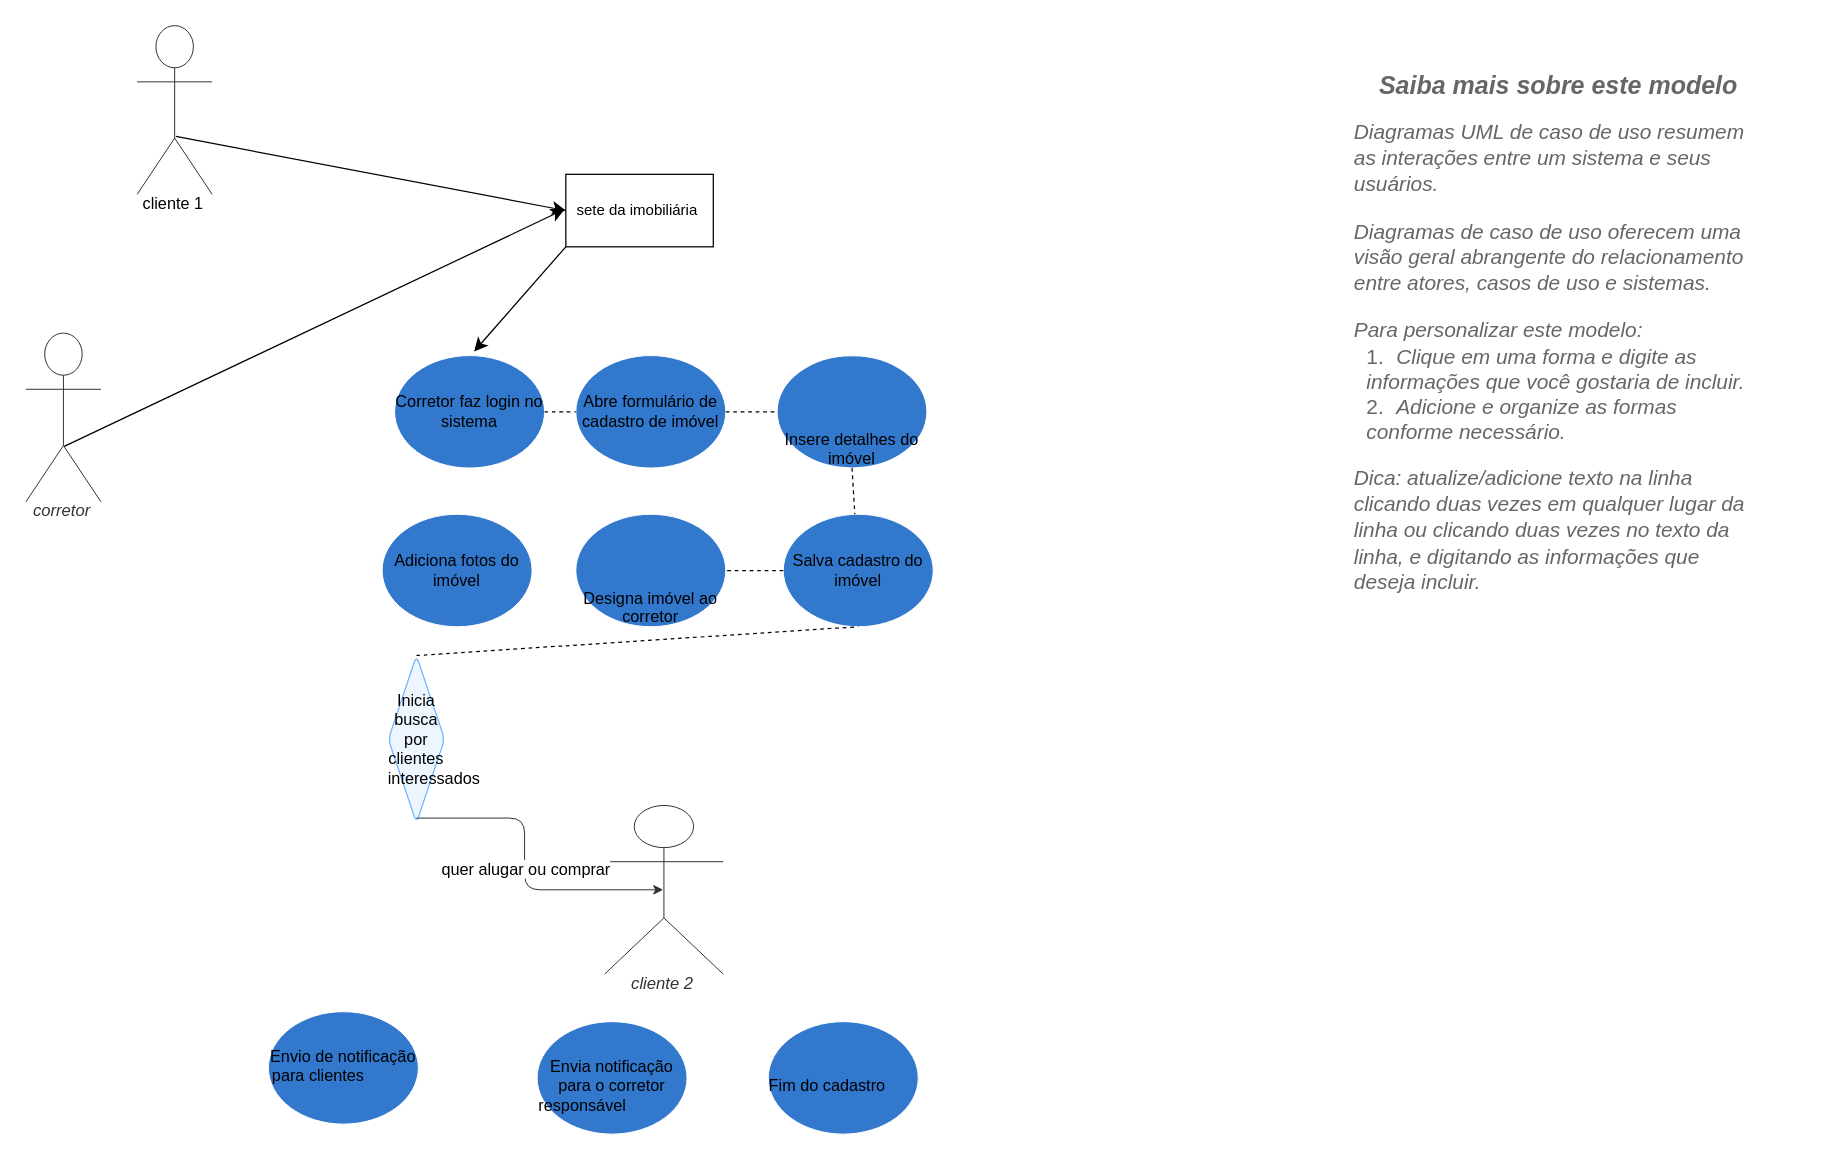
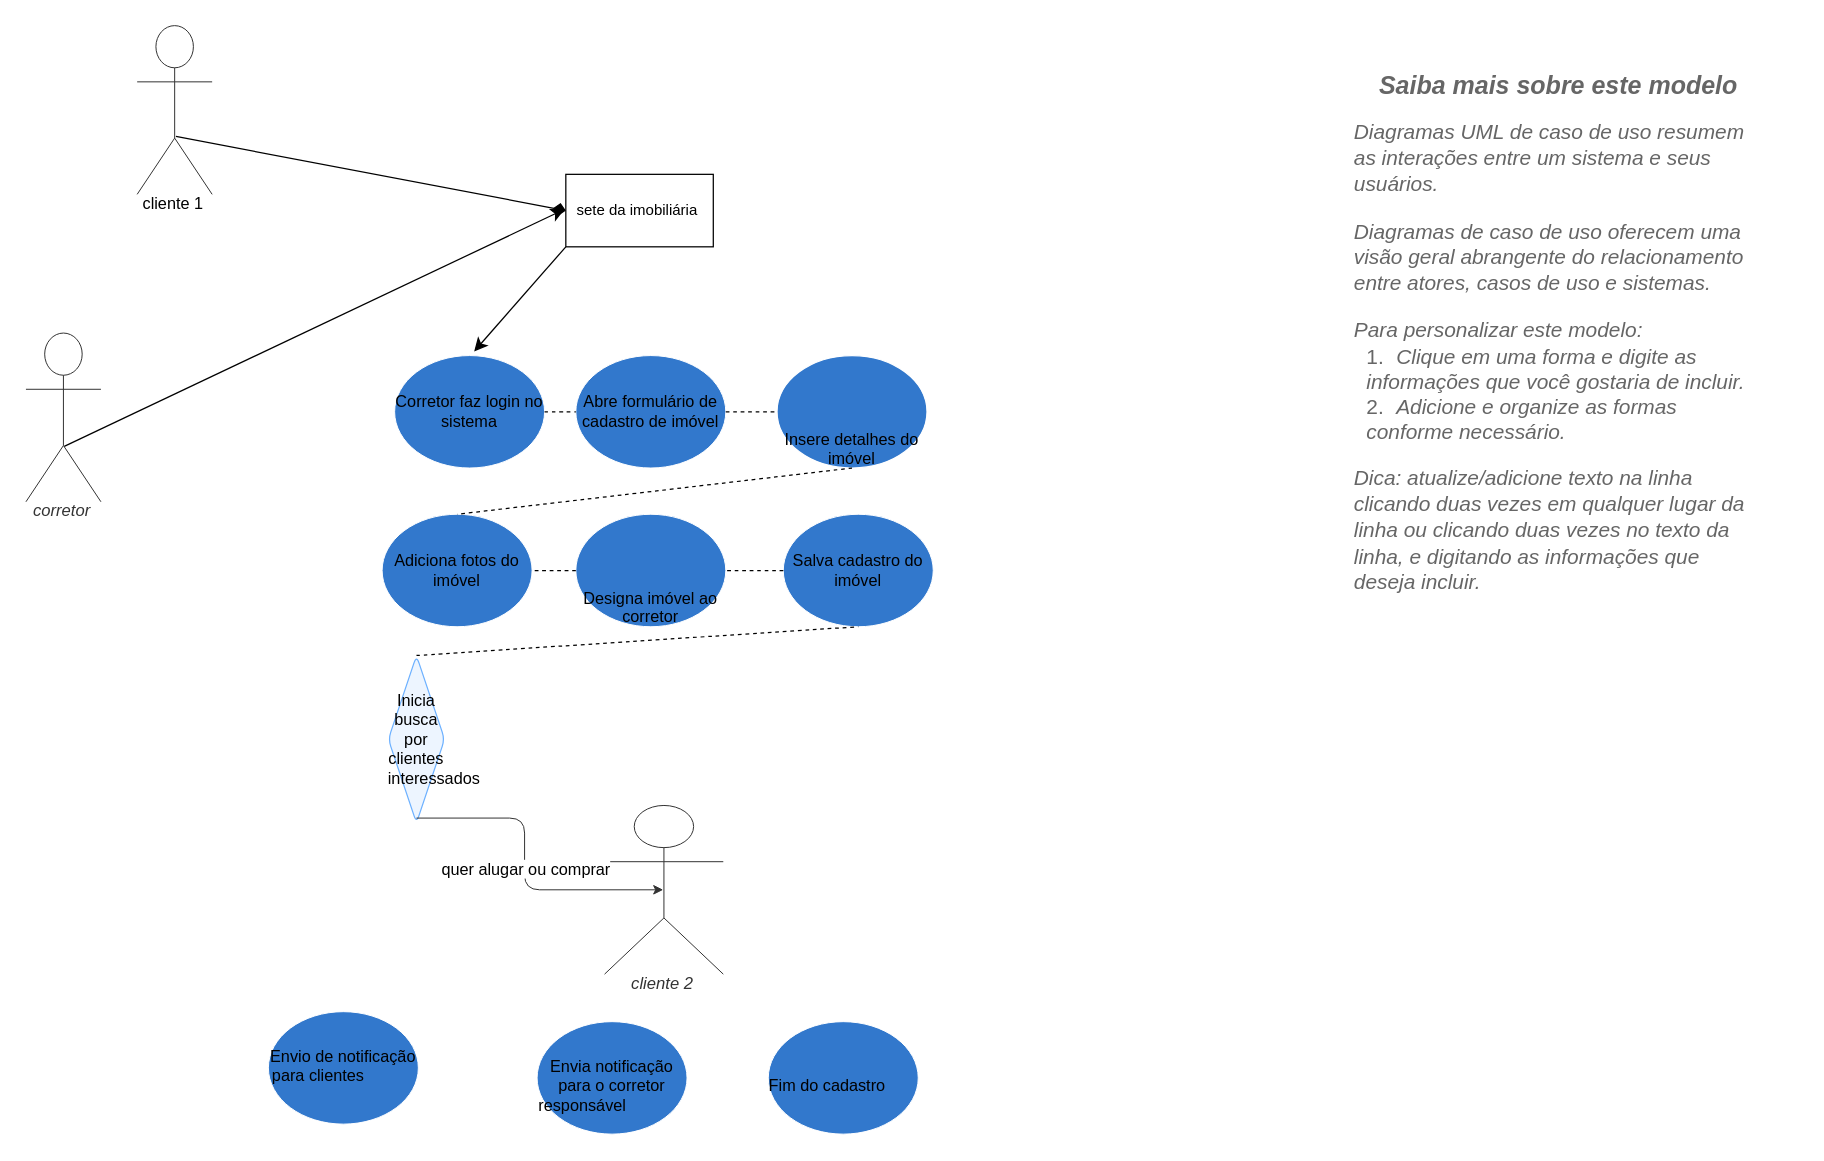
(554, 208) -> (553, 208)
(853, 490) -> (653, 491)
none -> (554, 571)
